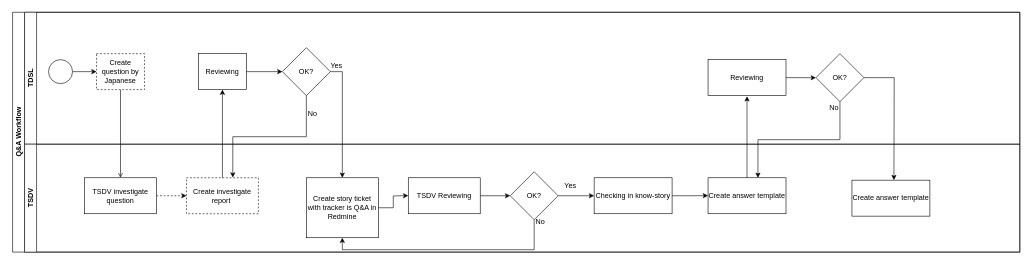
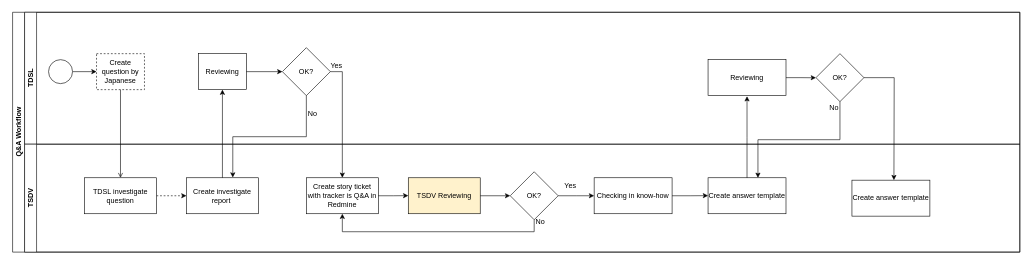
(120, 196) -> (120, 196)
(222, 196) -> (222, 196)
(444, 196) -> (444, 196)
(633, 196) -> (633, 196)
(342, 208) -> (342, 196)
